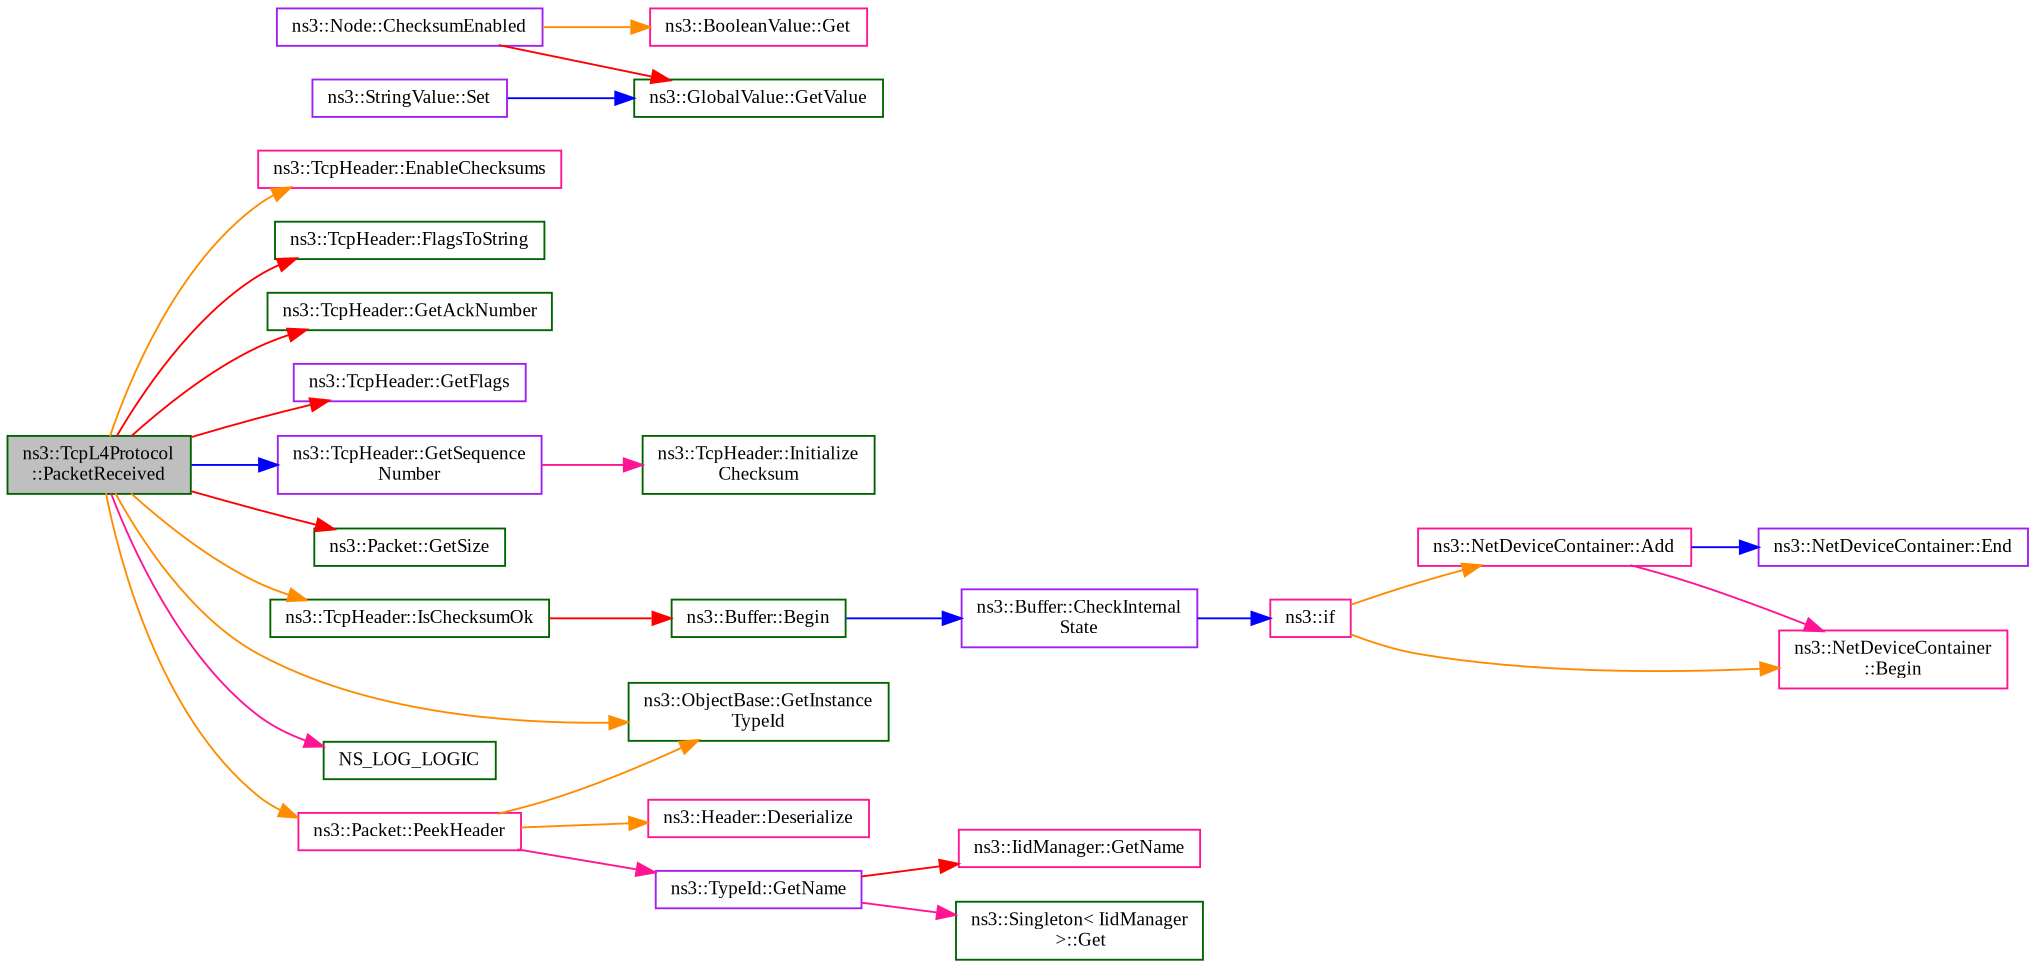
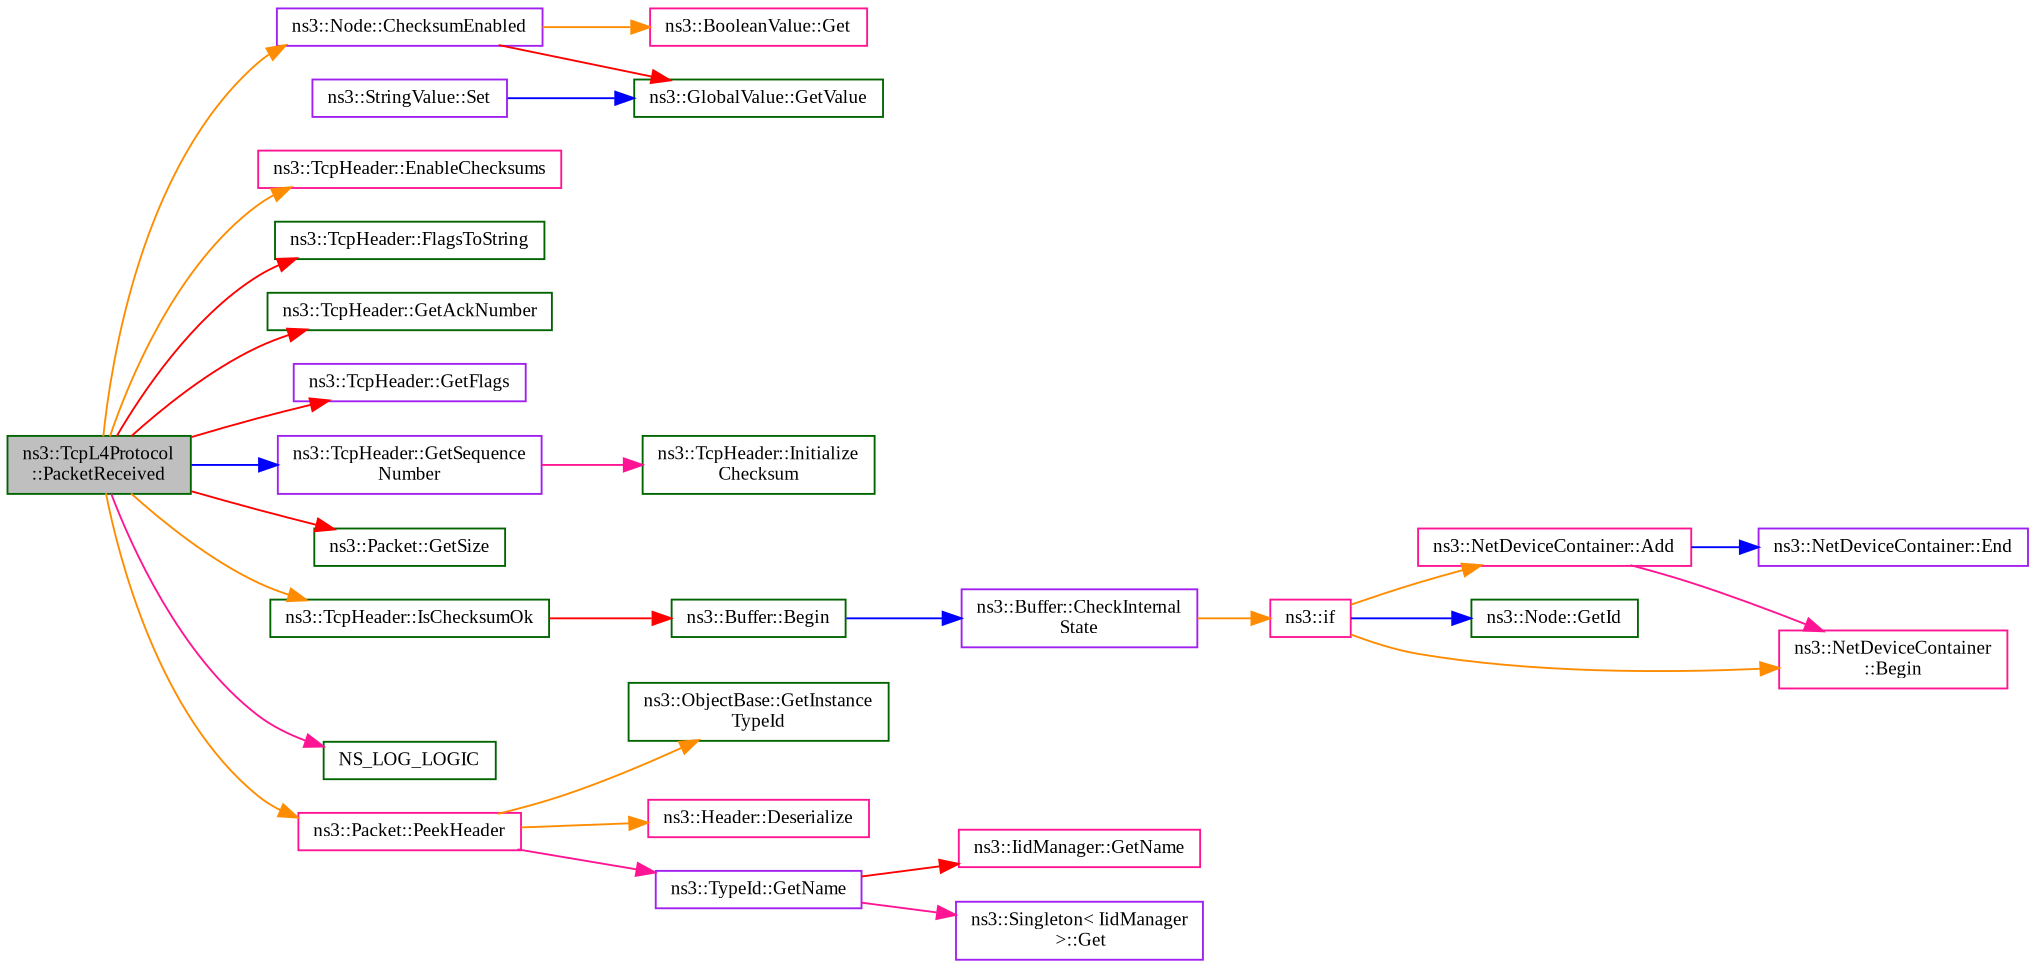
(1224, 618) -> (1224, 618)
none -> (1555, 618)
(324, 682) -> (151, 229)
(1079, 931) -> (1079, 931)
